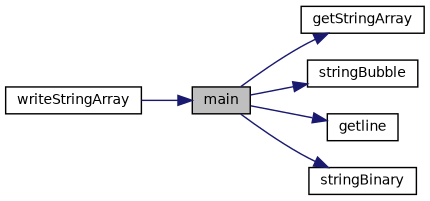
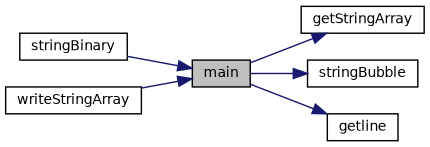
(277, 139) -> (152, 61)
